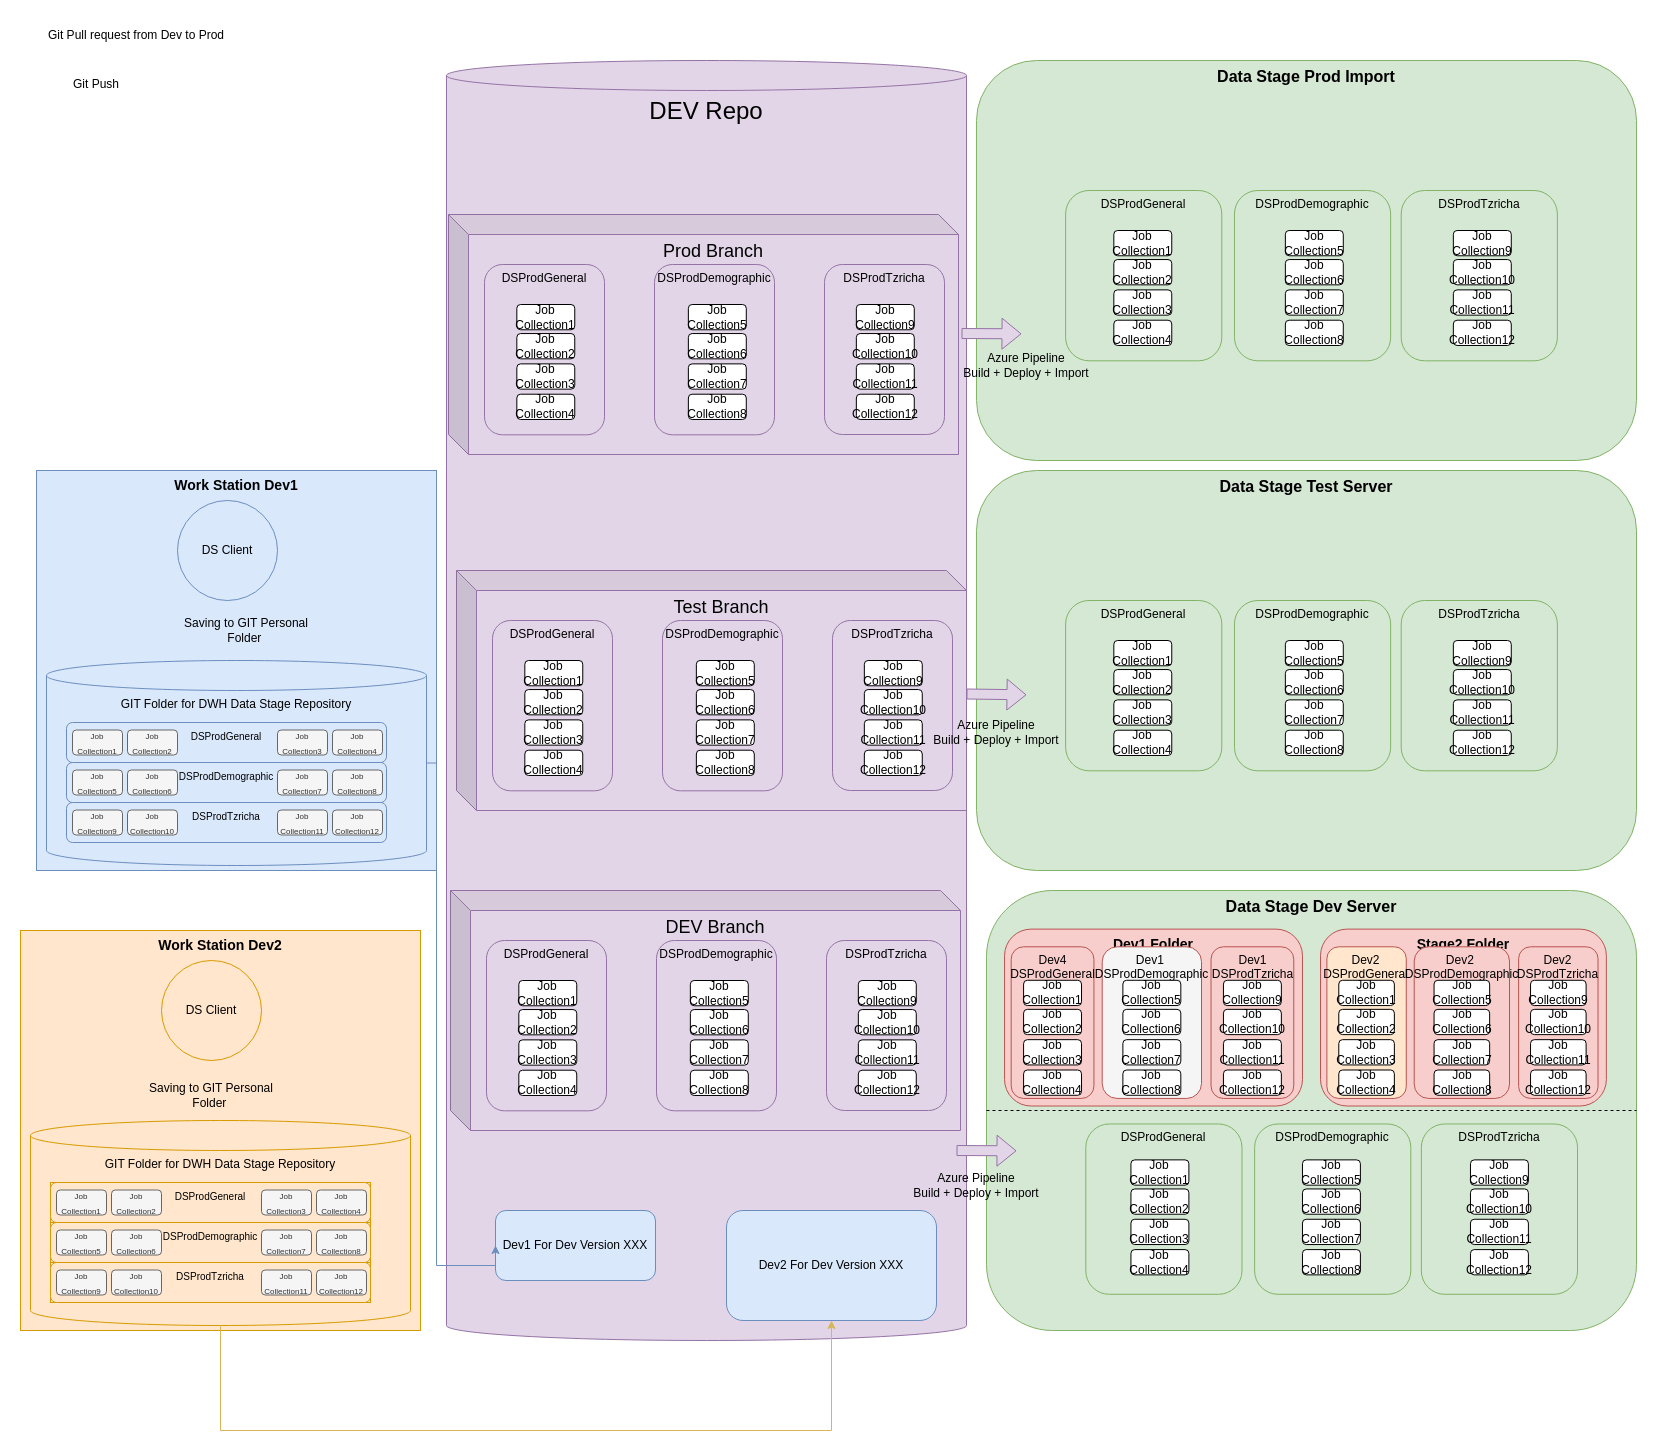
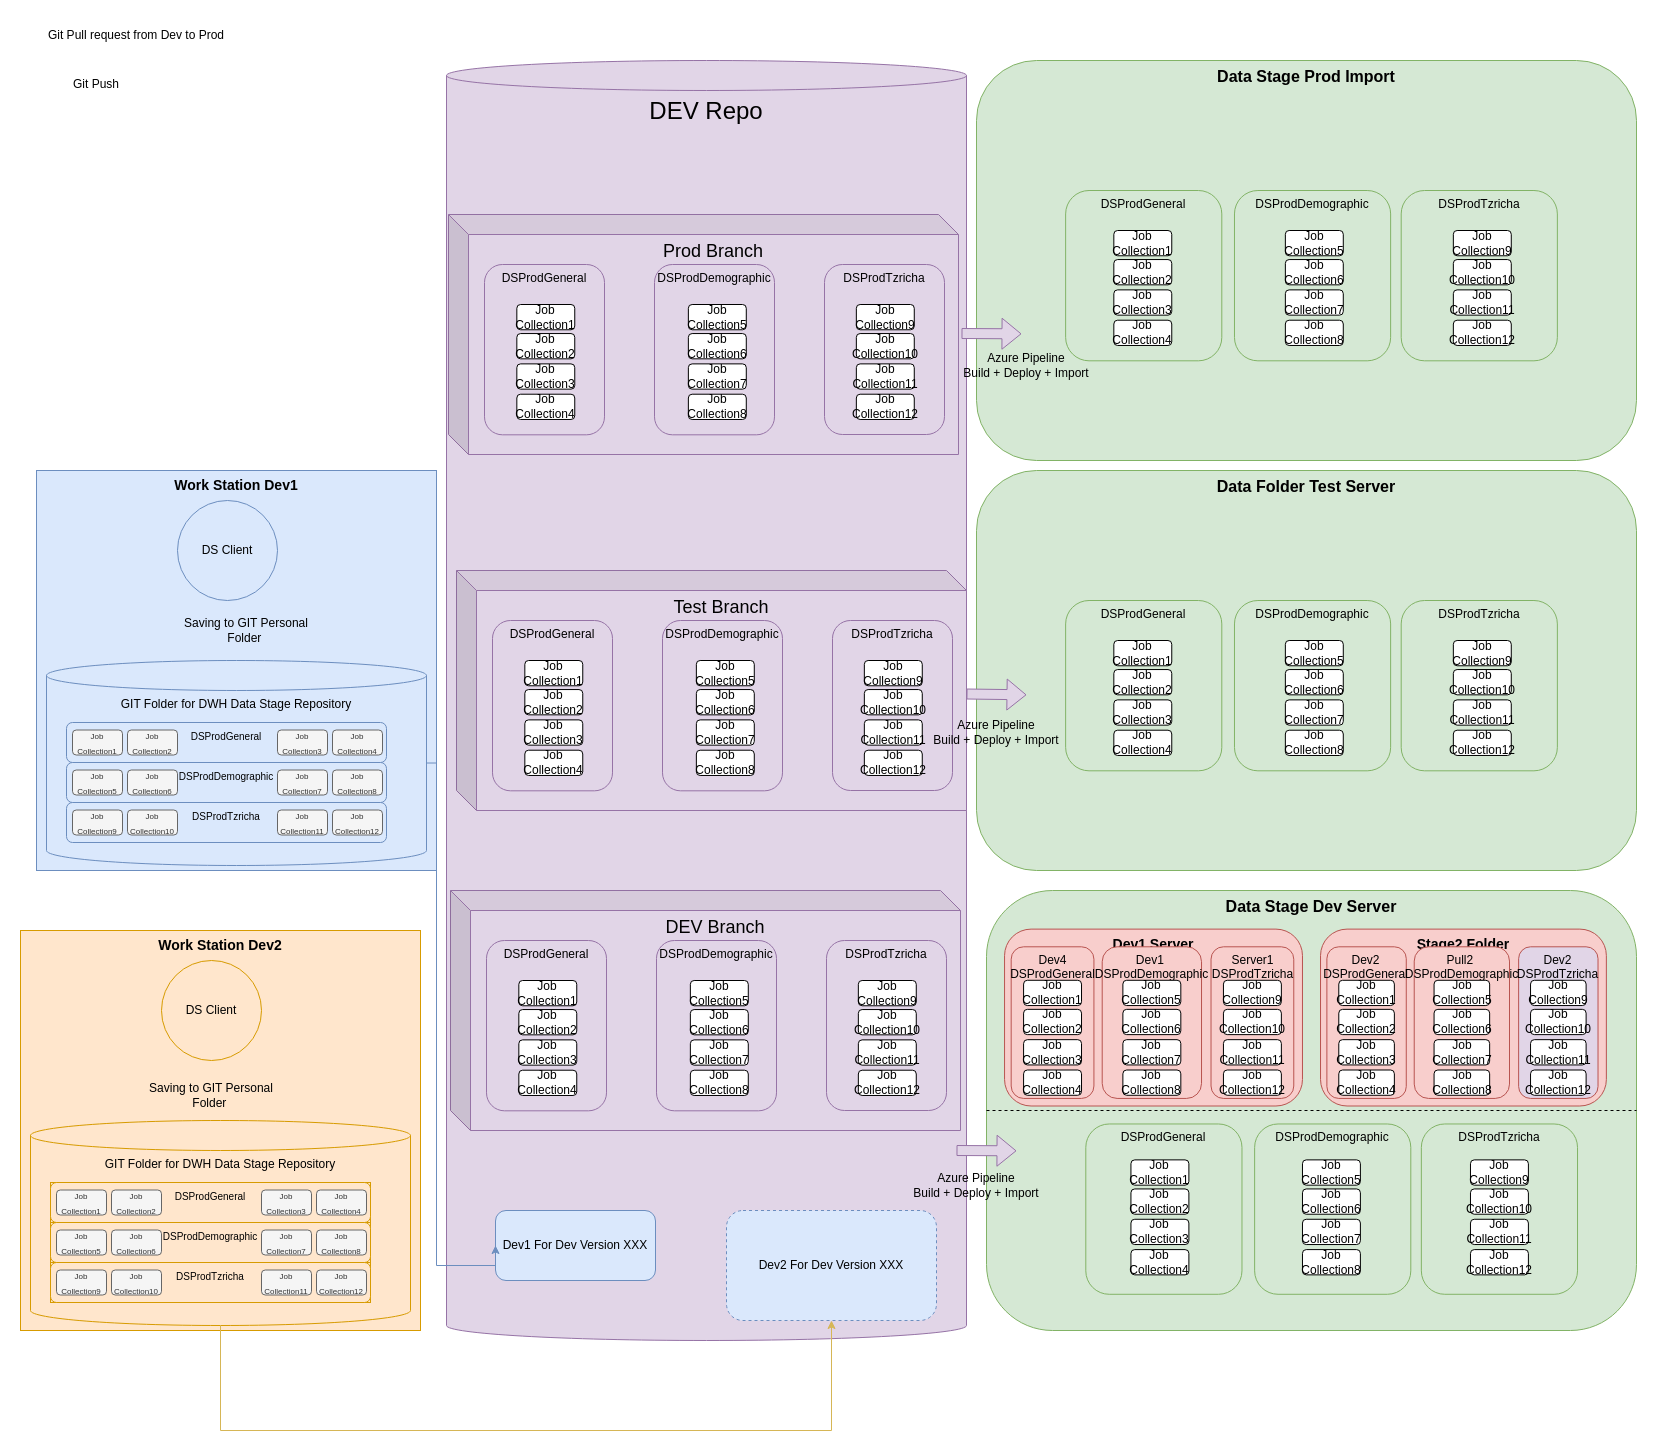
(1307, 485) -> (1307, 485)
(1154, 945) -> (1154, 945)
(1152, 975) -> (1152, 975)
(1253, 975) -> (1253, 975)
(1366, 975) -> (1366, 975)
(1462, 975) -> (1462, 975)
(1558, 975) -> (1558, 975)
(832, 1266) -> (832, 1266)
